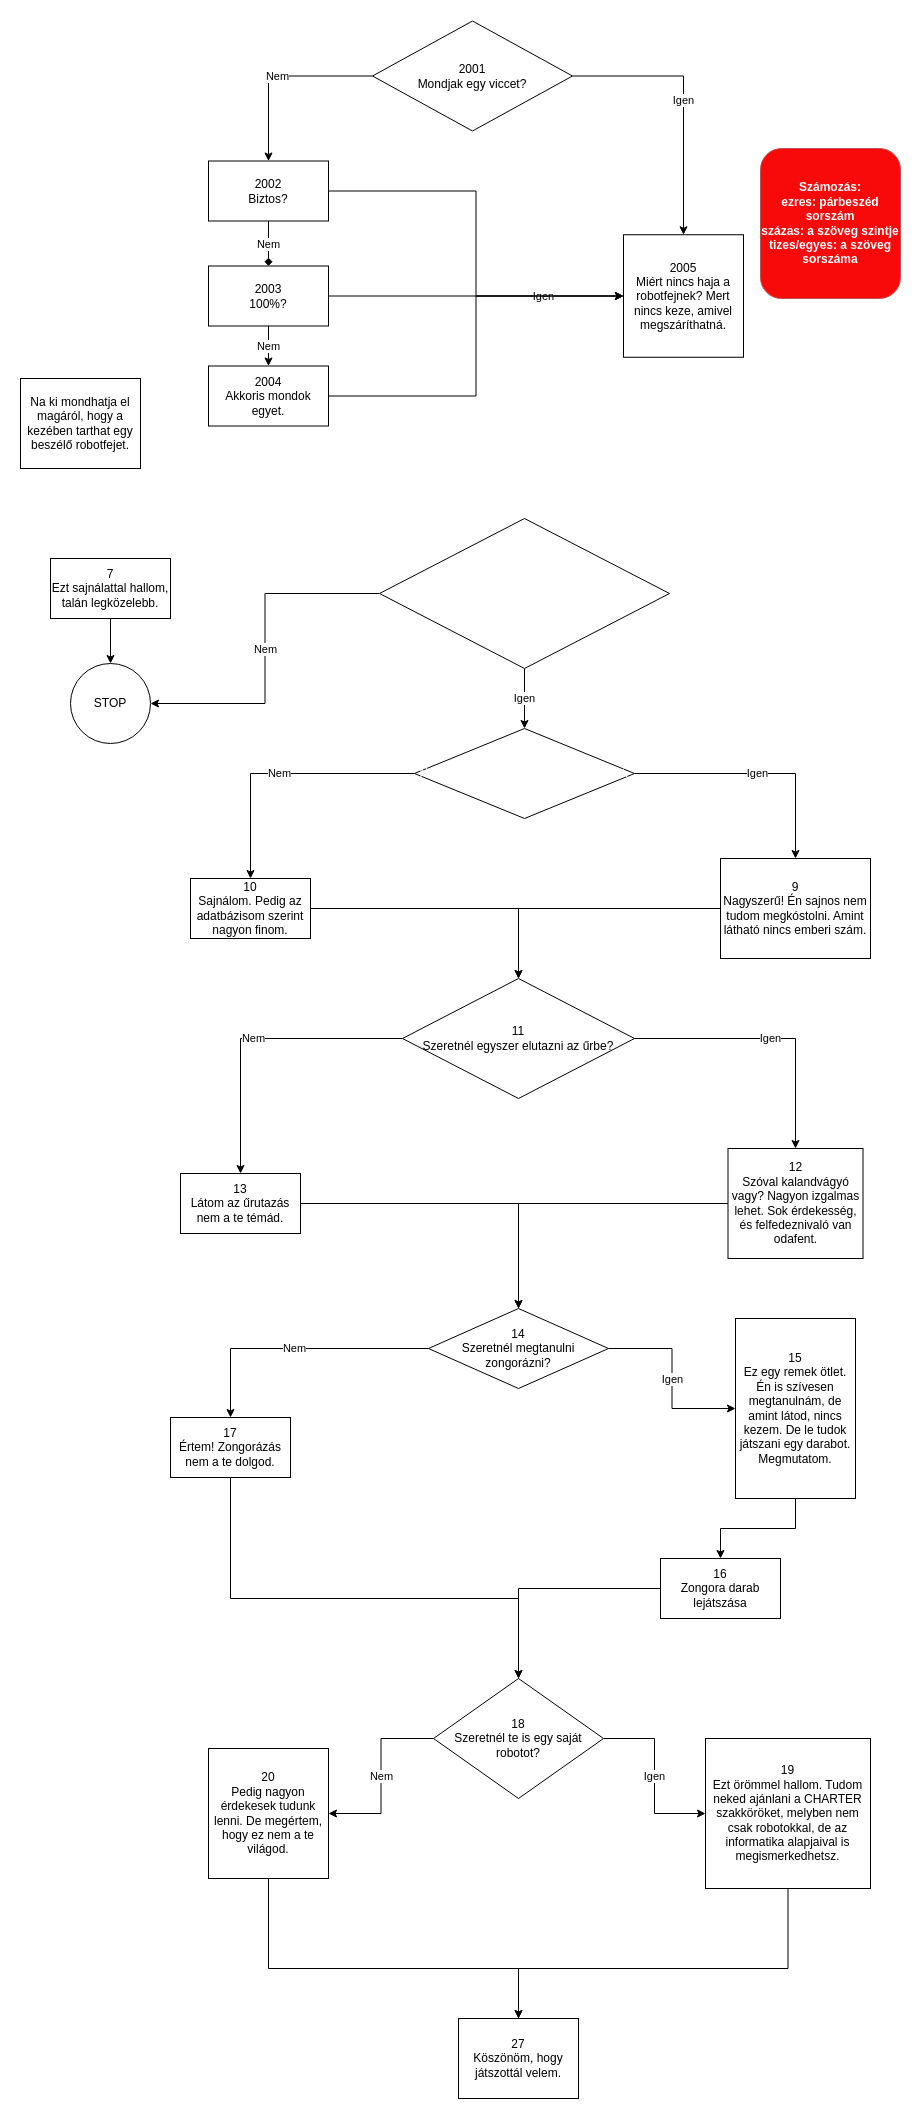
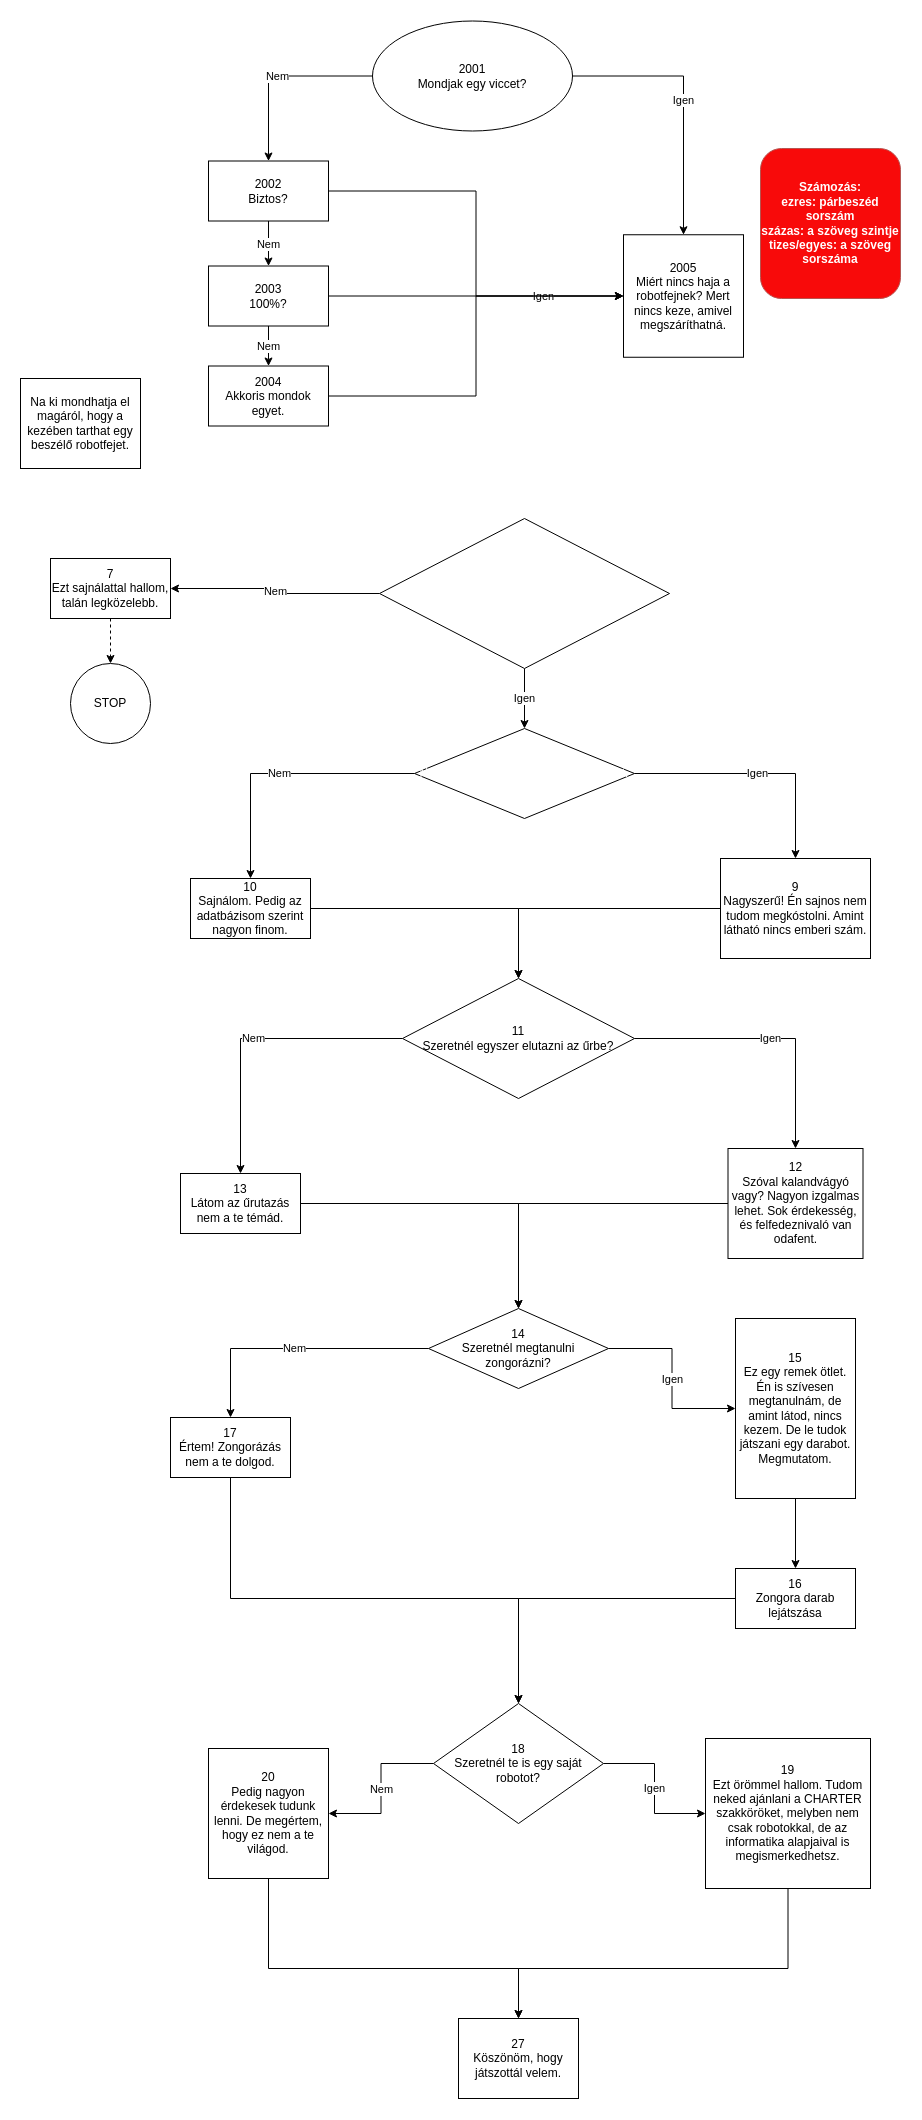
(473, 76) -> (473, 76)
(269, 257) -> (269, 258)
(111, 638) -> (111, 638)
(265, 691) -> (235, 589)
(721, 1589) -> (796, 1599)
(519, 1739) -> (519, 1764)
